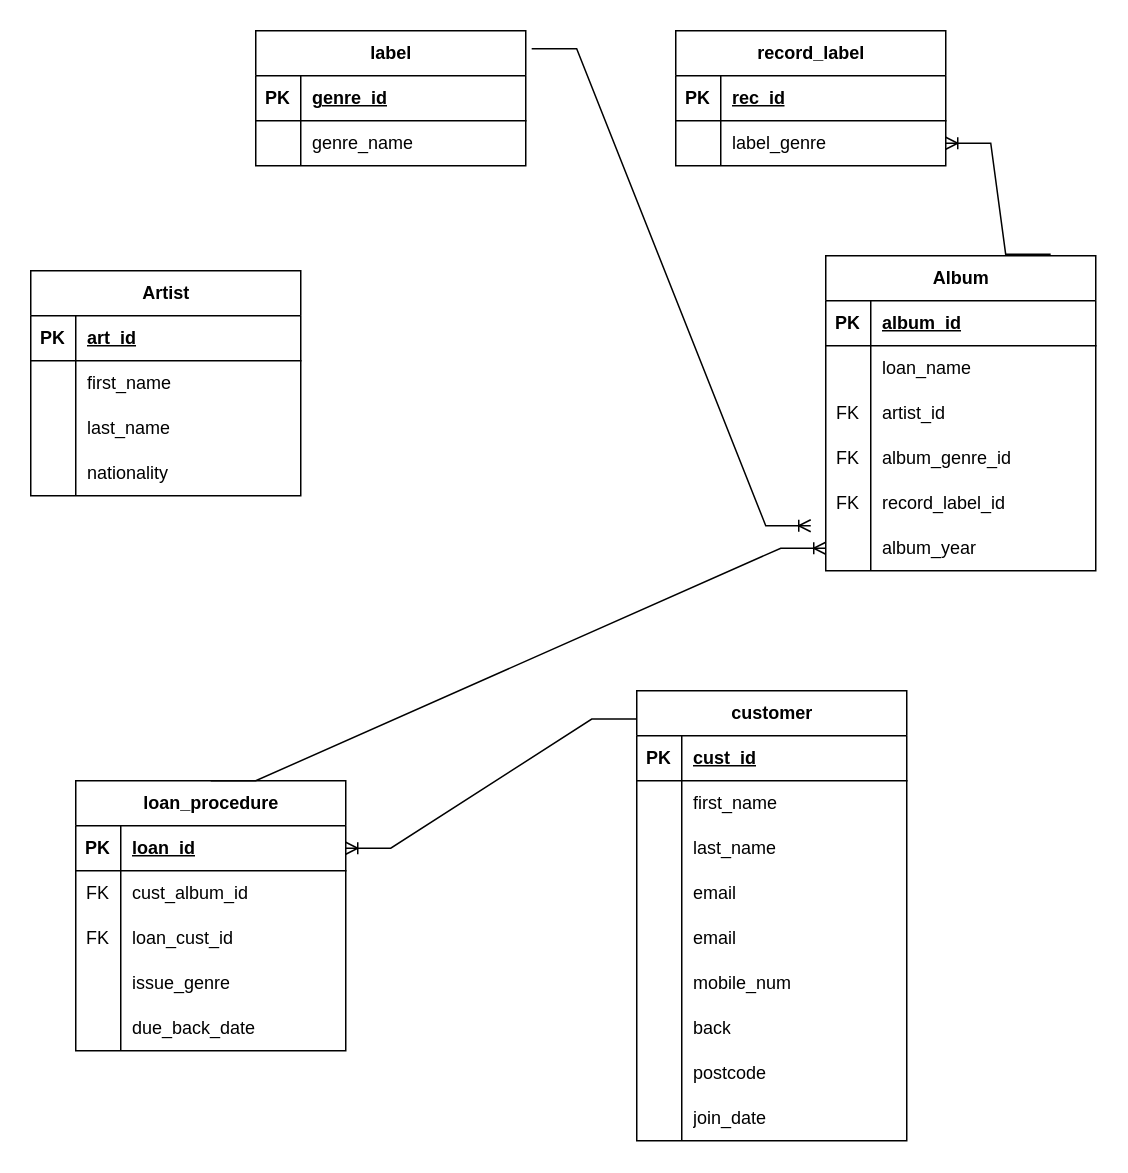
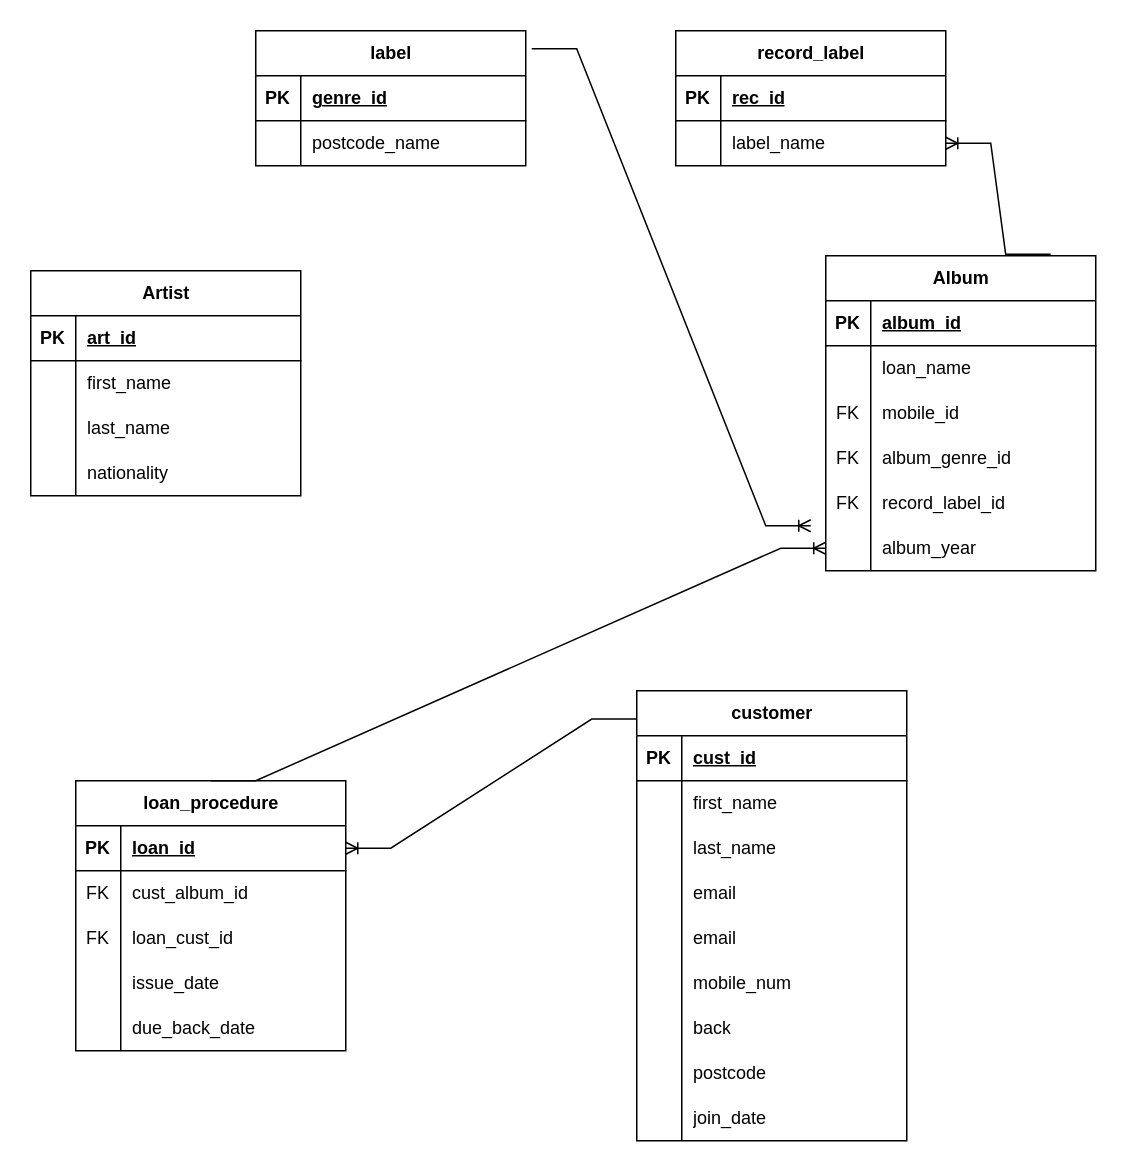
(363, 143) -> (378, 143)
(784, 143) -> (778, 143)
(923, 413) -> (921, 413)
(186, 983) -> (181, 983)
